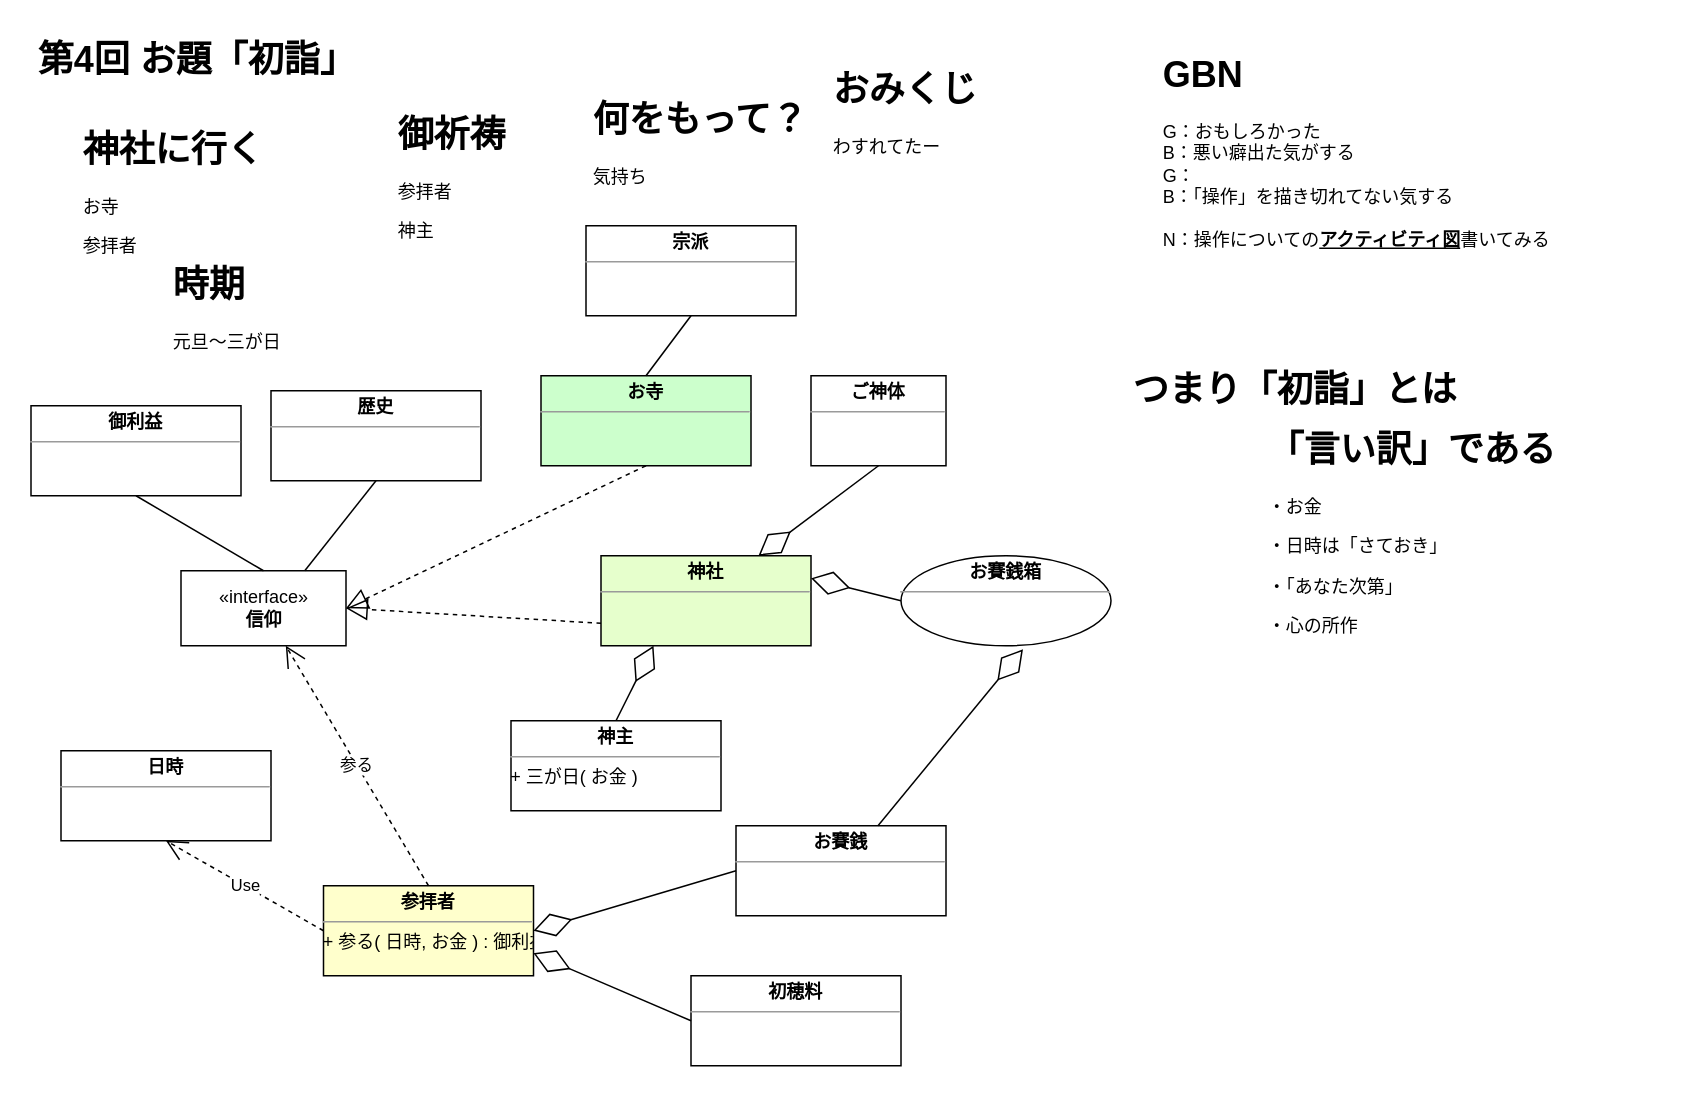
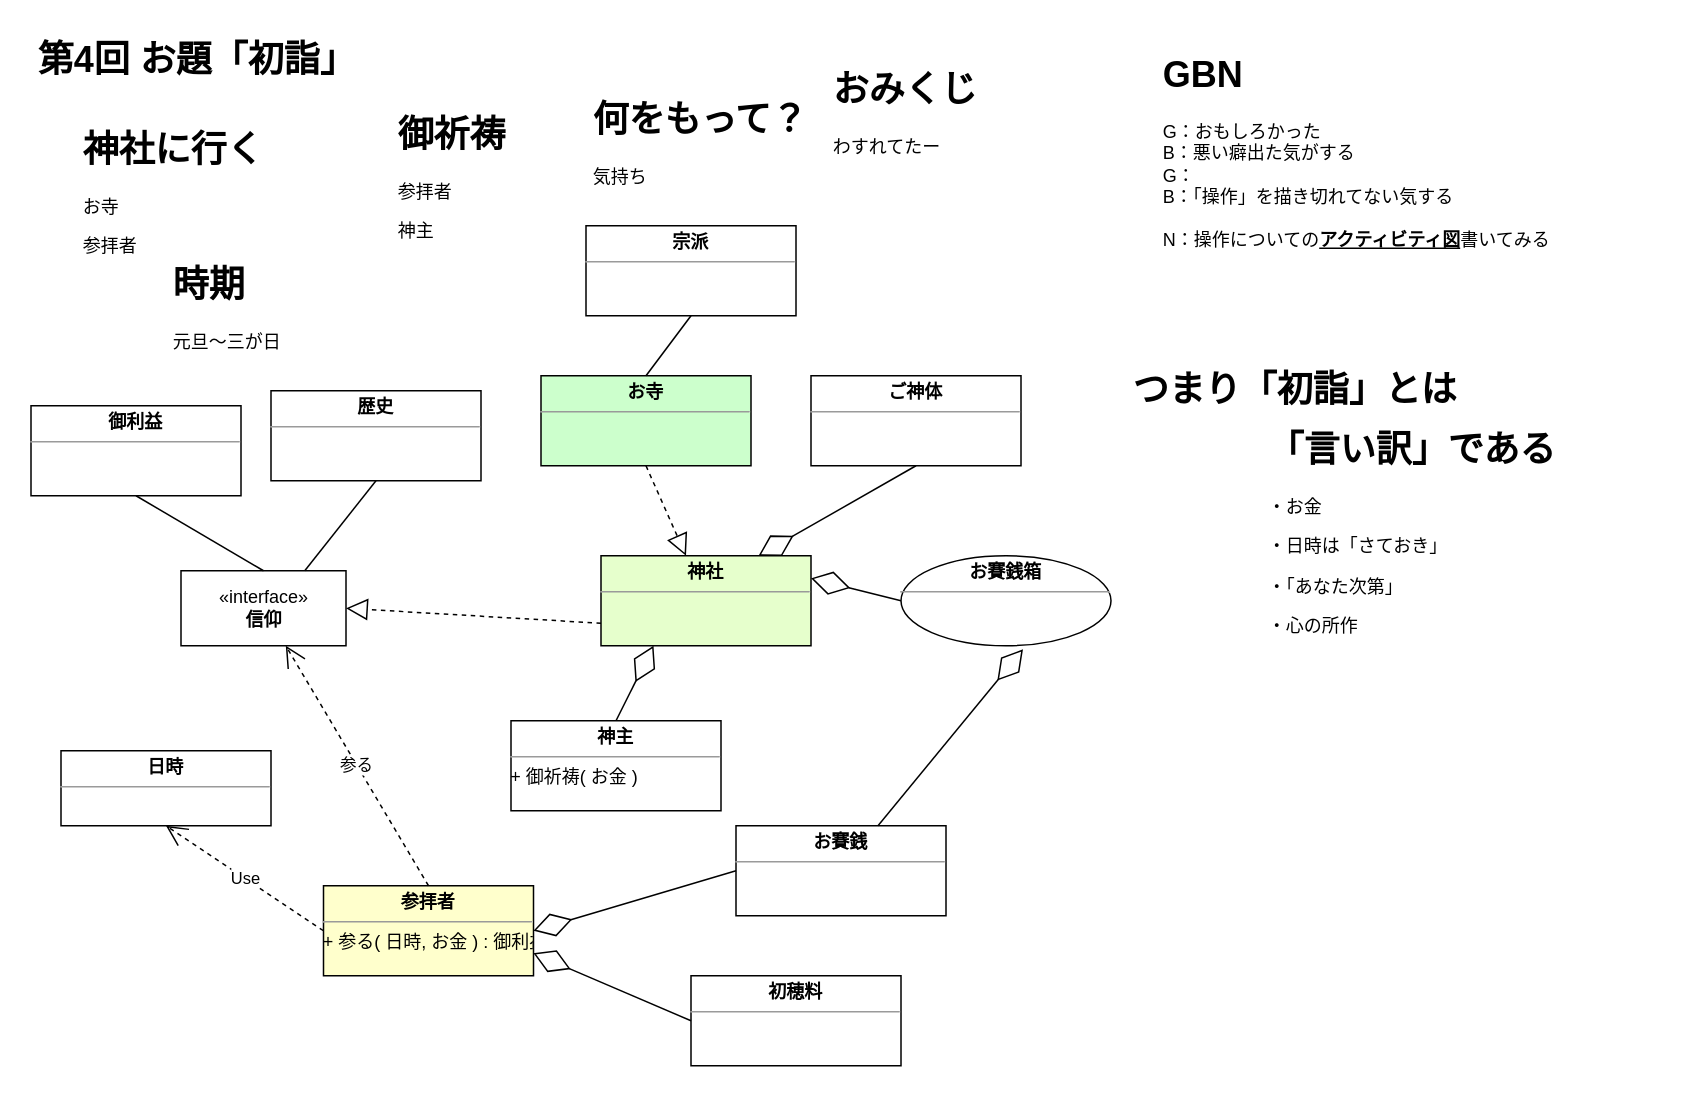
(878, 421) -> (916, 421)
(505, 532) -> (661, 501)
(579, 742) -> (579, 742)
(166, 796) -> (166, 788)
